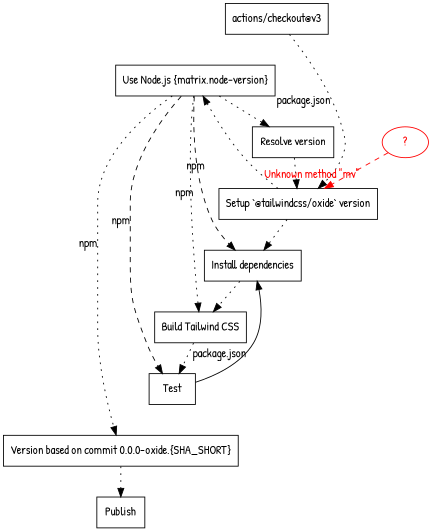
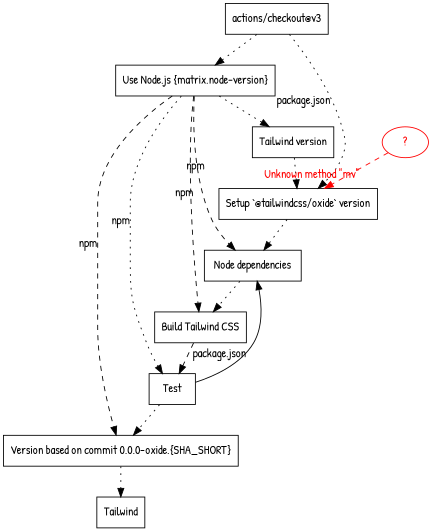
(293, 142) -> (293, 142)
(238, 150) -> (240, 47)
(191, 200) -> (191, 200)
(130, 227) -> (130, 227)
(98, 248) -> (98, 248)
(253, 266) -> (253, 266)
(188, 354) -> (188, 354)
none -> (149, 417)
(121, 512) -> (121, 512)
